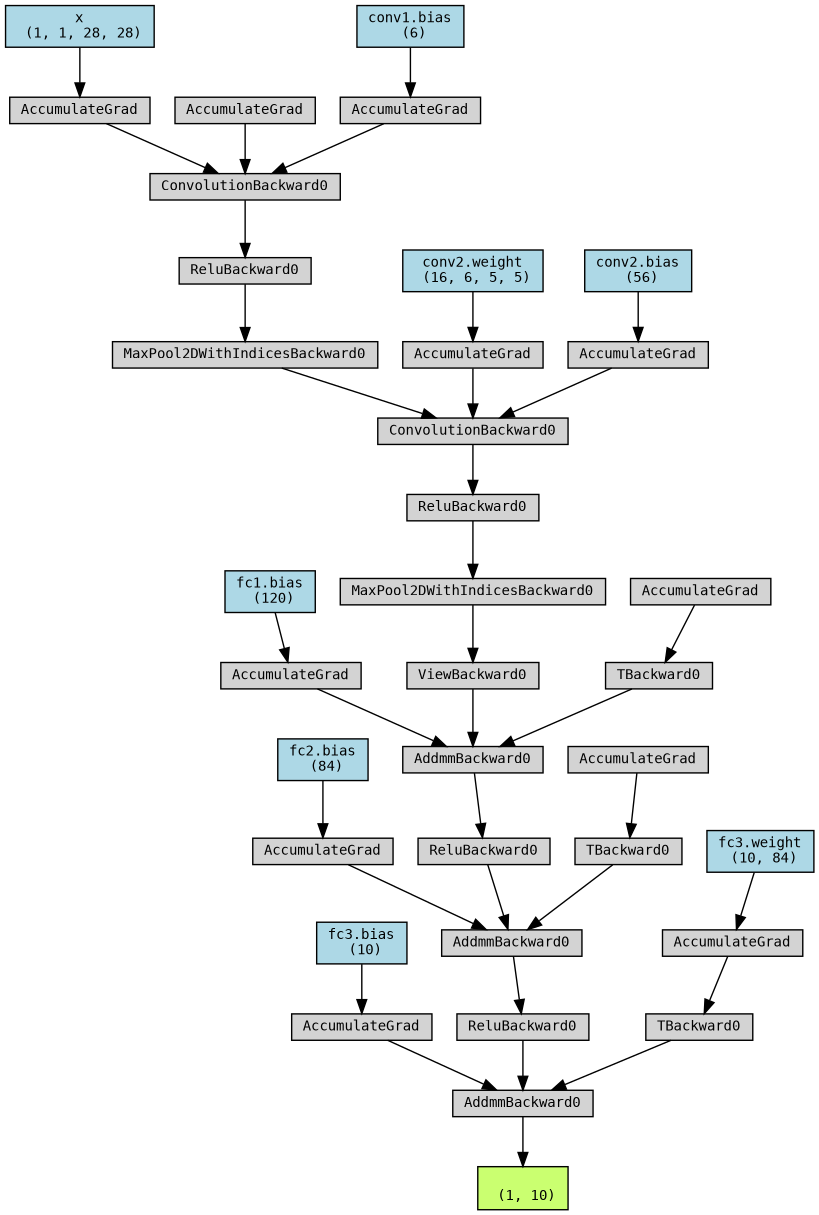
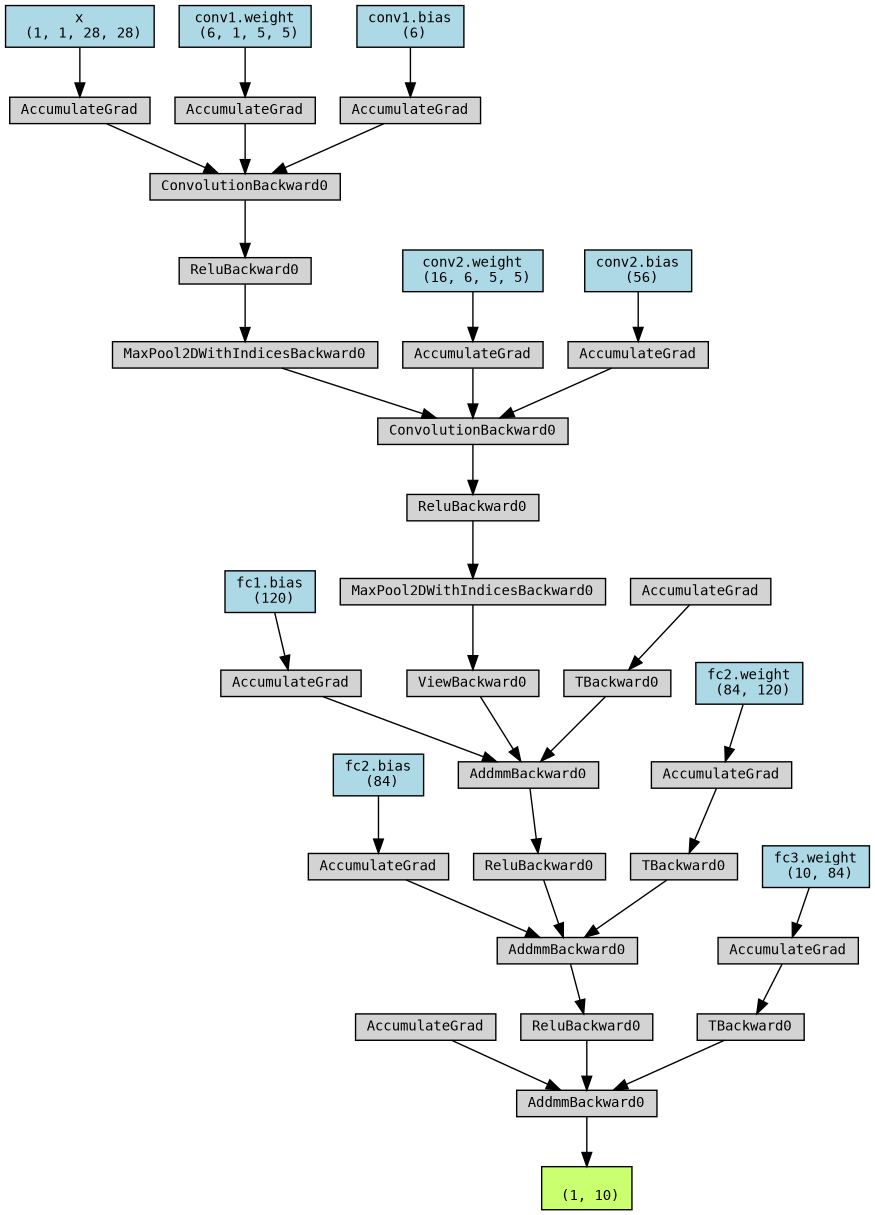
none -> (245, 26)
none -> (749, 683)
(362, 943) -> none
